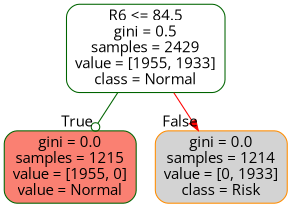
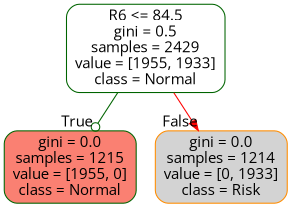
(70, 167) -> (70, 167)
